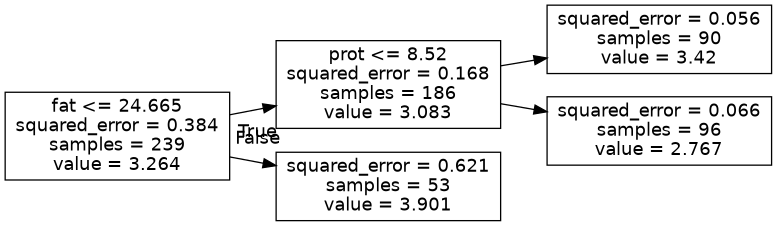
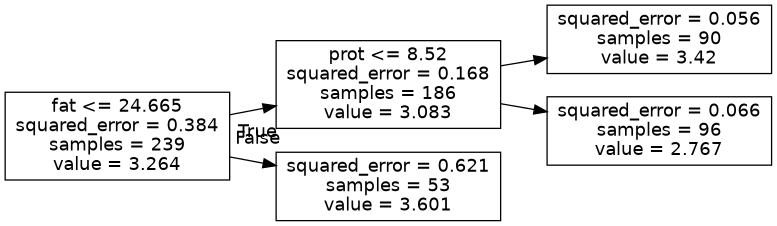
(388, 186) -> (388, 186)
